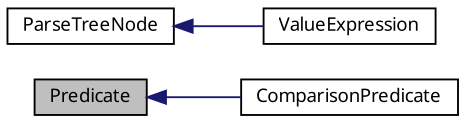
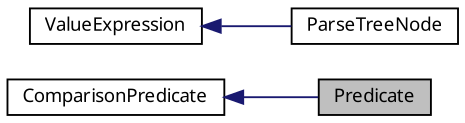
(228, 26) -> (256, 26)
(204, 97) -> (281, 97)
